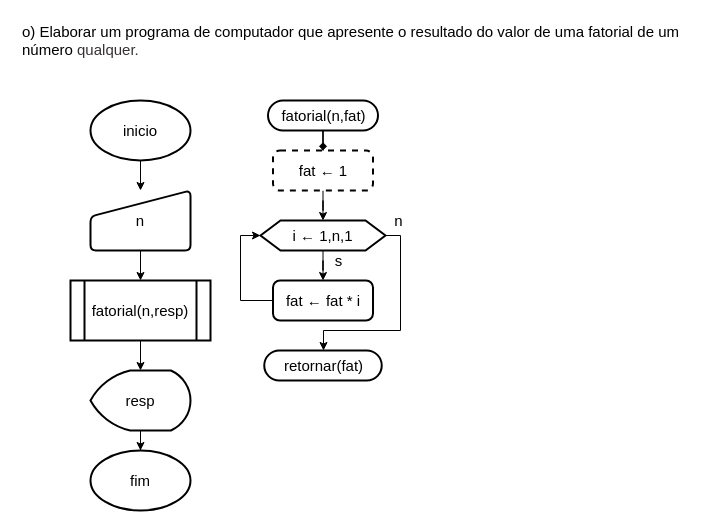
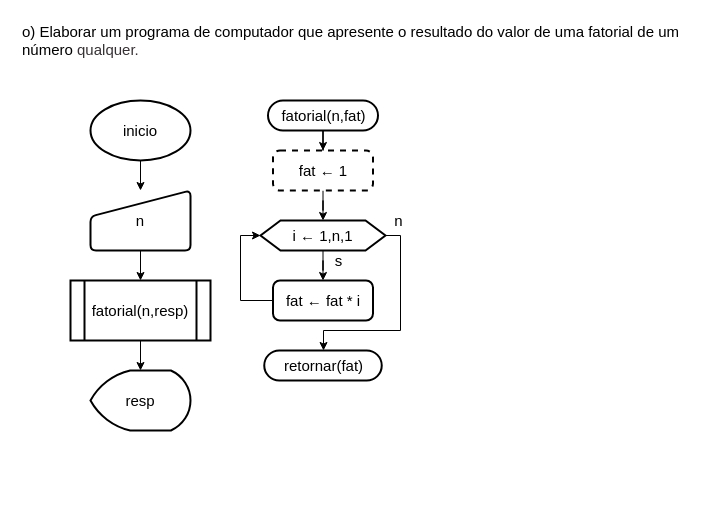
(323, 141) -> (323, 142)
(141, 445) -> none
(141, 481) -> none
